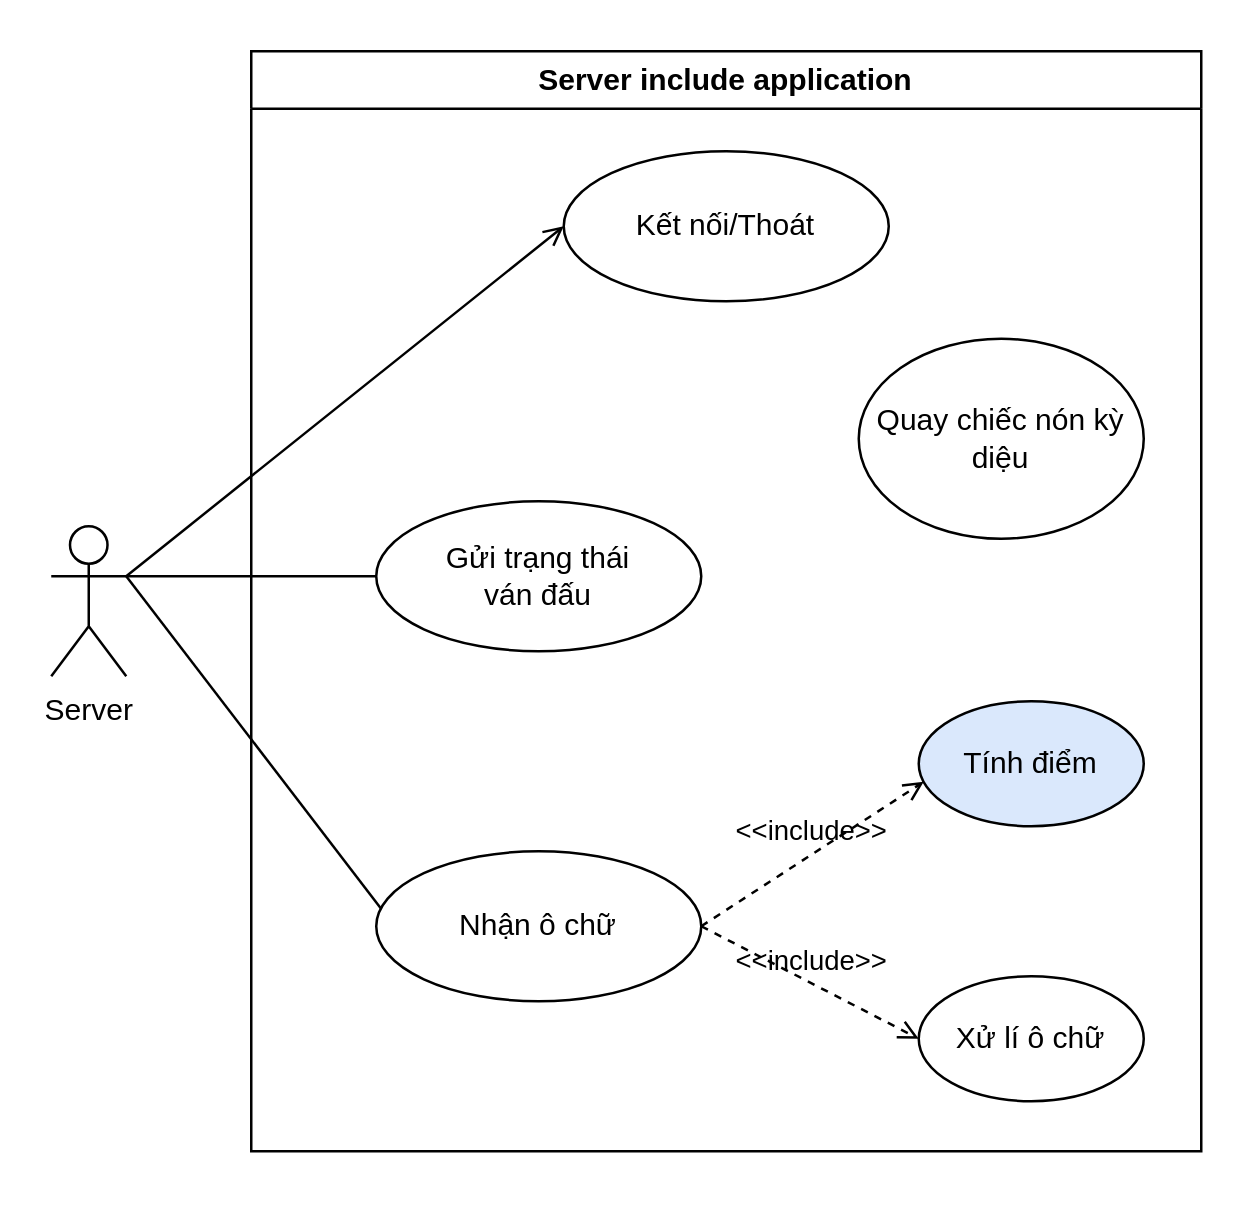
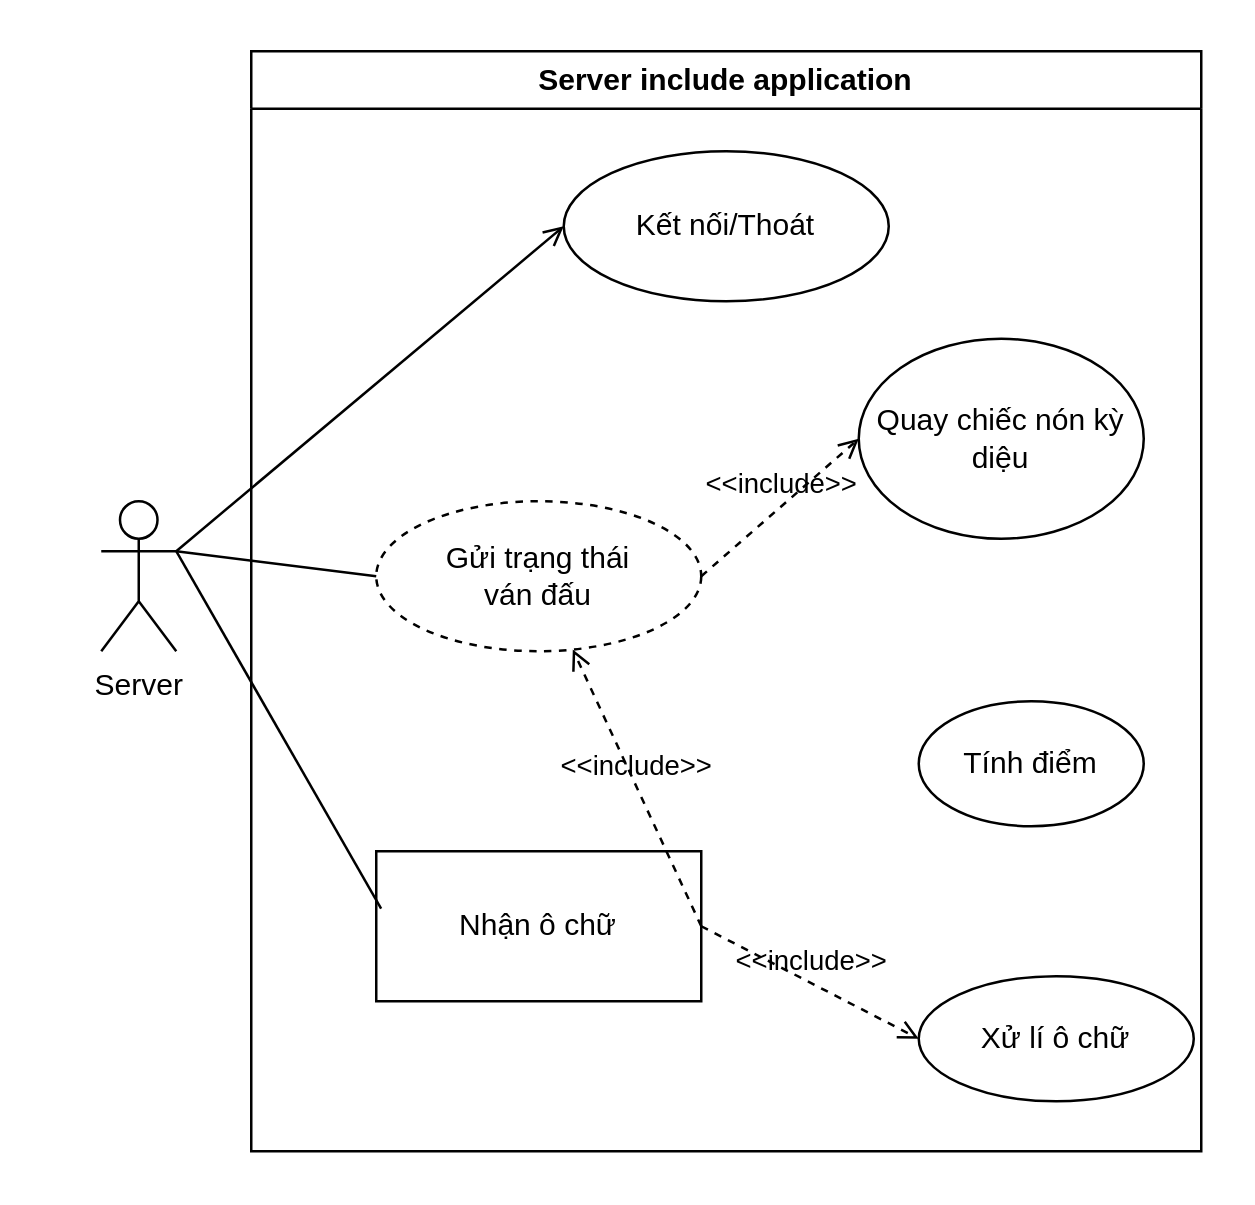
none -> (776, 511)
(539, 576) -> (539, 576)
(89, 601) -> (139, 576)
(1031, 764) -> (1031, 764)
(810, 856) -> (638, 791)
(539, 926) -> (539, 926)
(1031, 1039) -> (1056, 1039)
